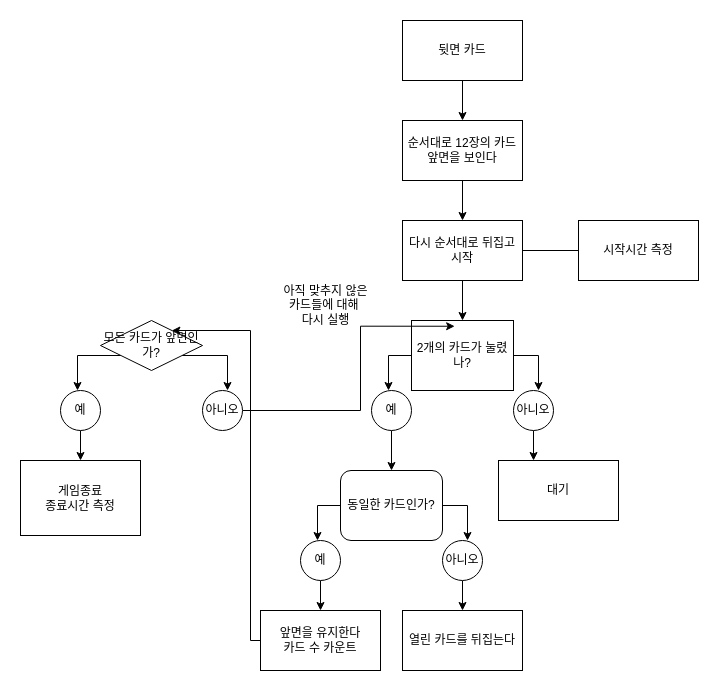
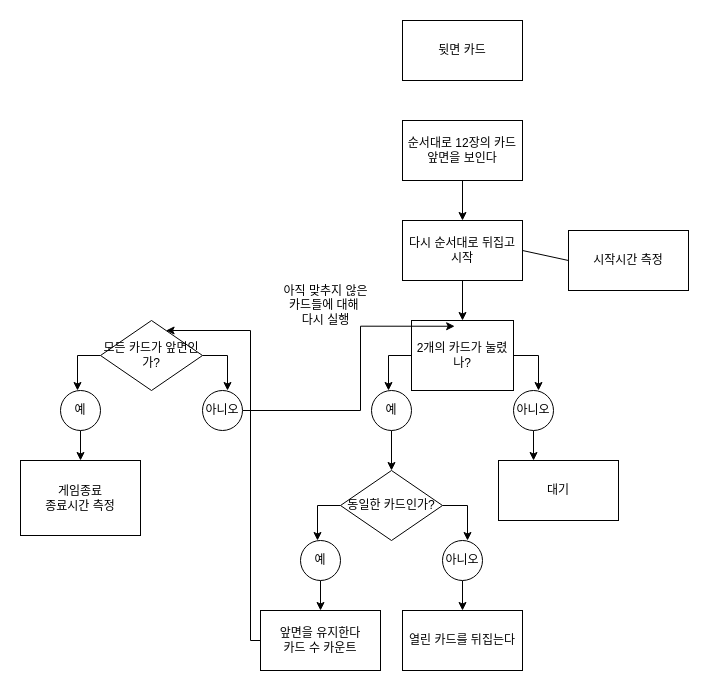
(463, 97) -> none
(639, 251) -> (629, 261)
(152, 346) -> (152, 356)
(392, 506) -> (392, 506)
